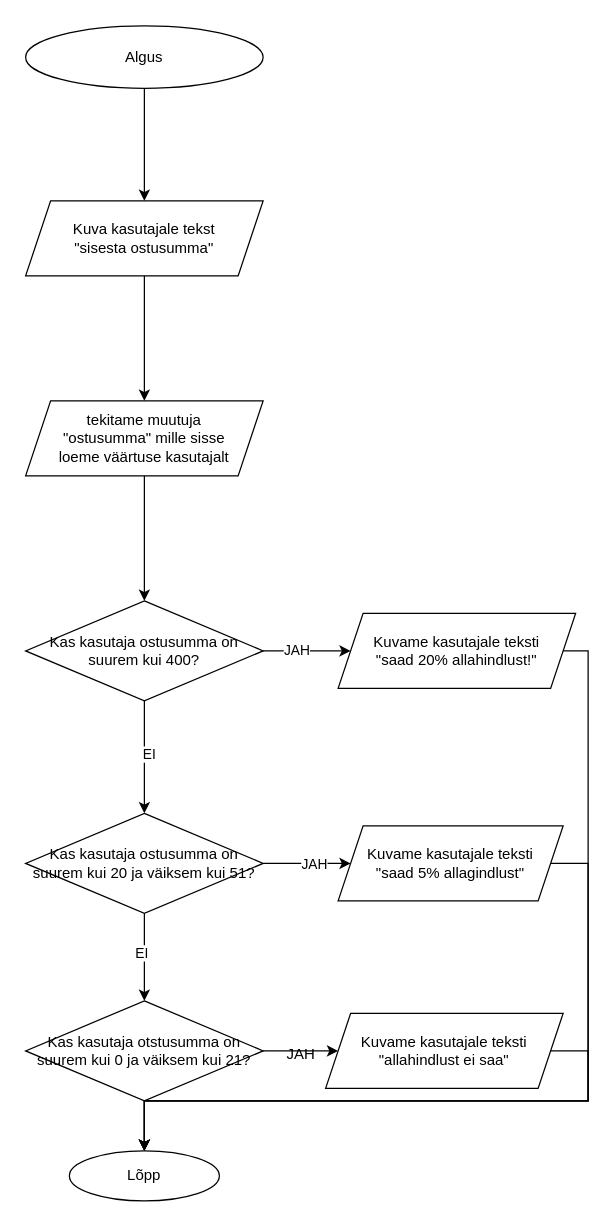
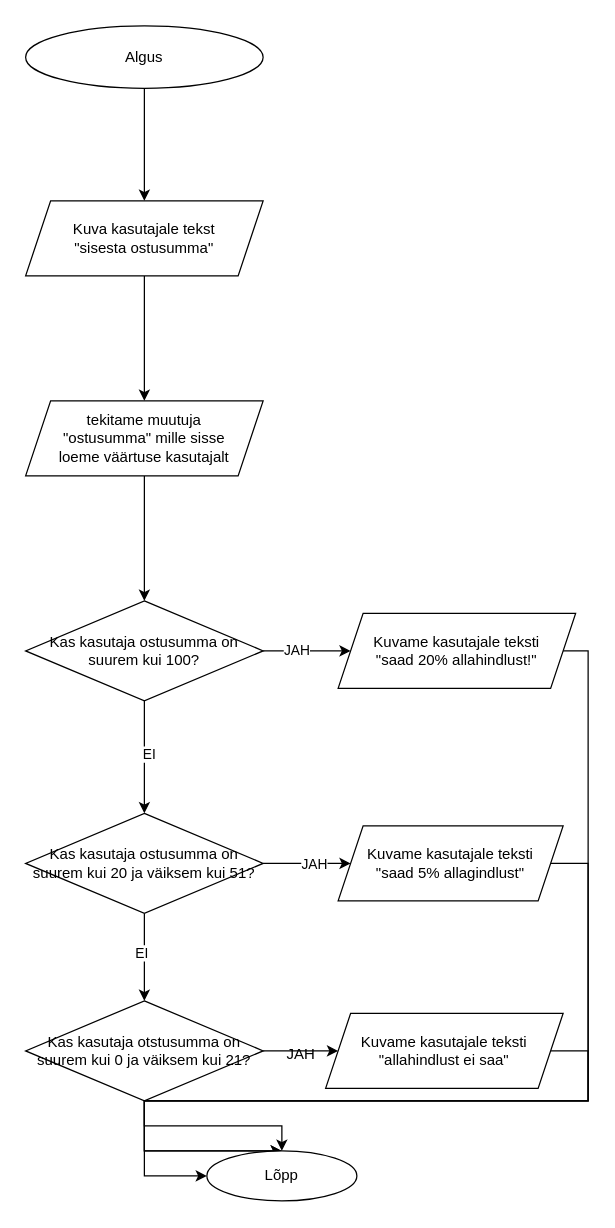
(144, 651) -> (144, 651)
(144, 1176) -> (282, 1176)
